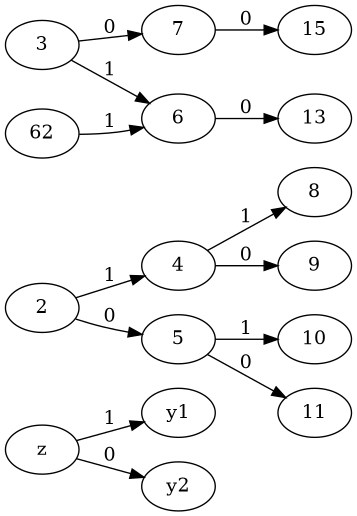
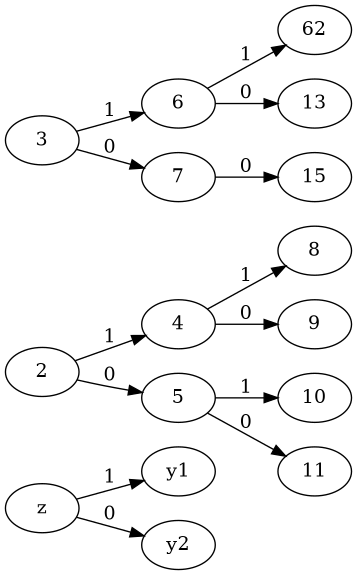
(105, 133) -> (241, 70)
